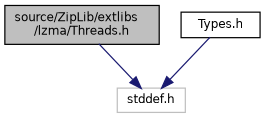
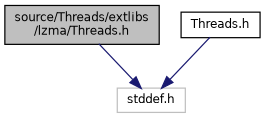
(82, 25) -> (82, 25)
(221, 25) -> (221, 25)
